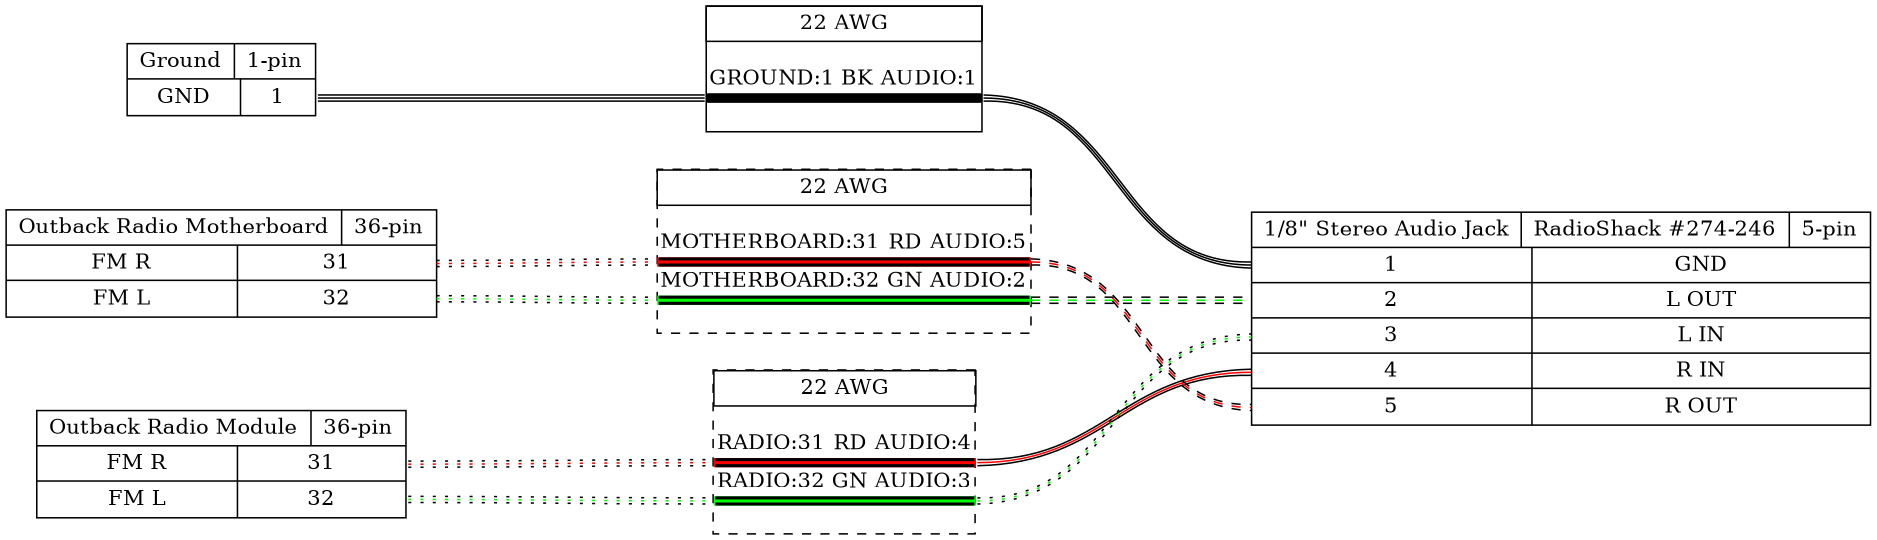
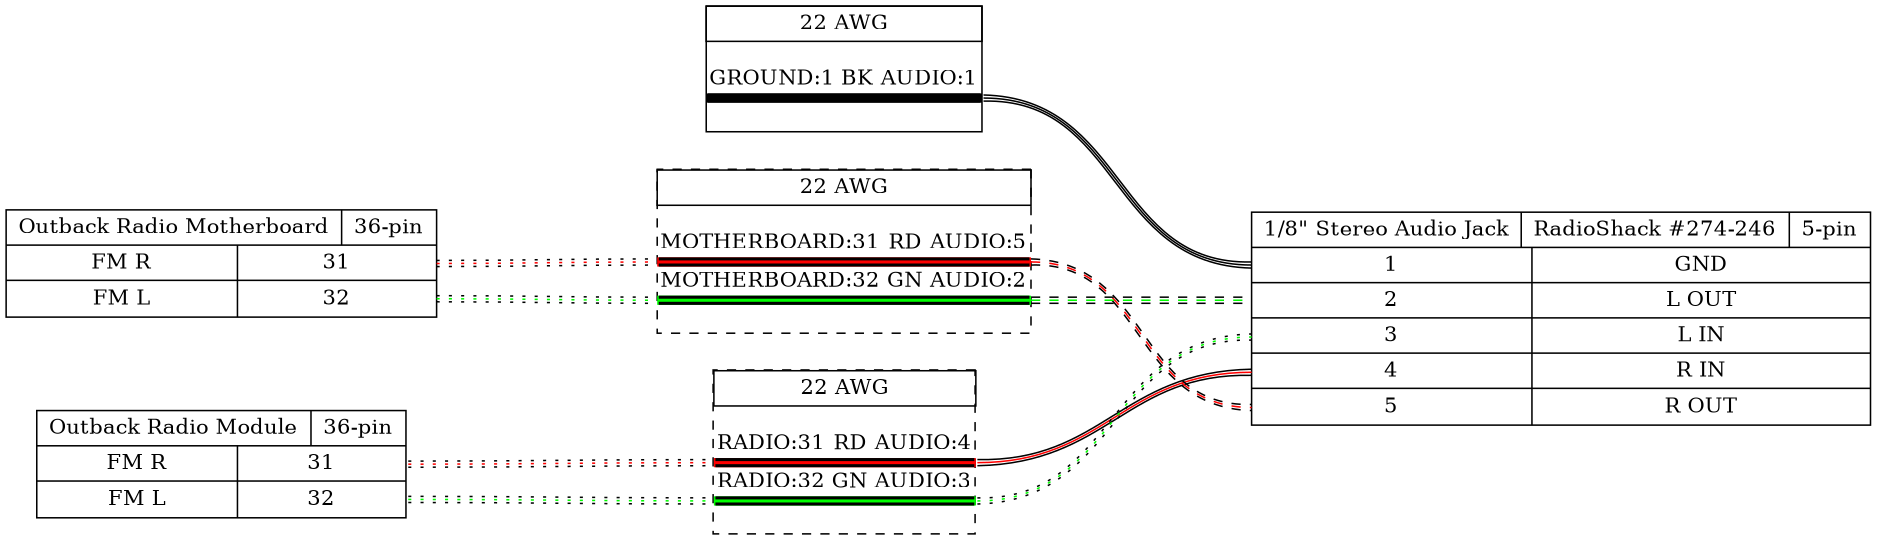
(221, 80) -> none
